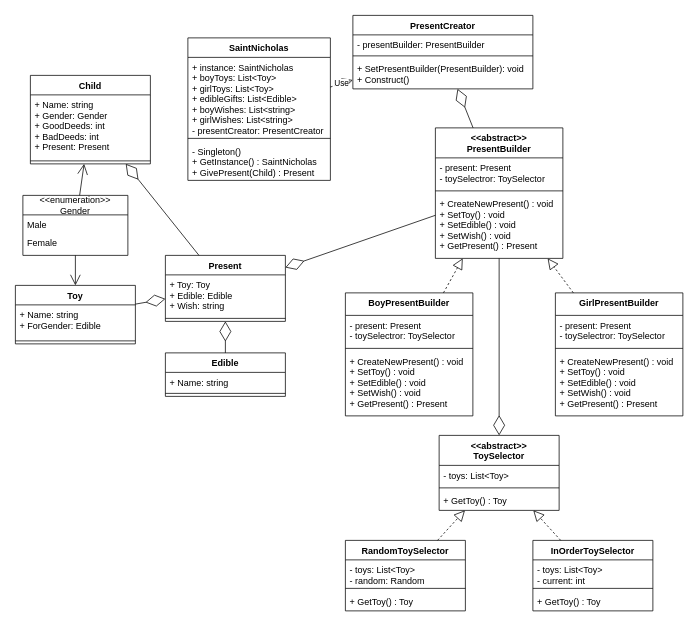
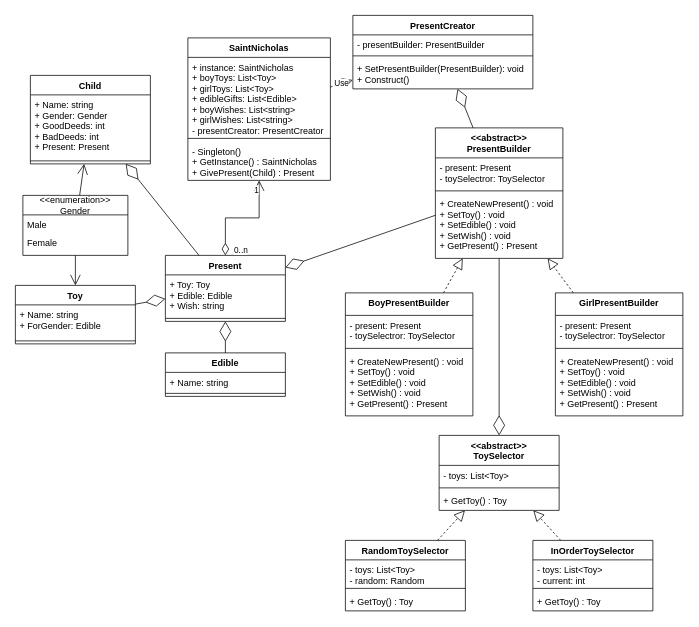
none -> (247, 218)
